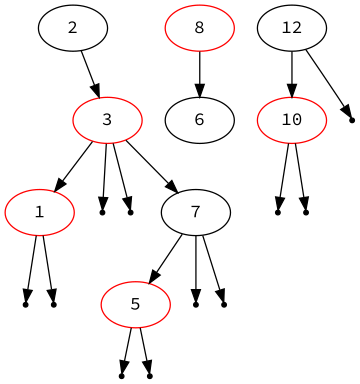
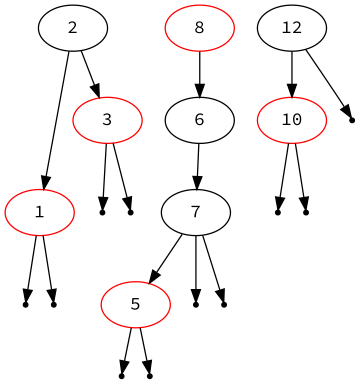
(78, 161) -> (58, 114)
(147, 162) -> (198, 160)
